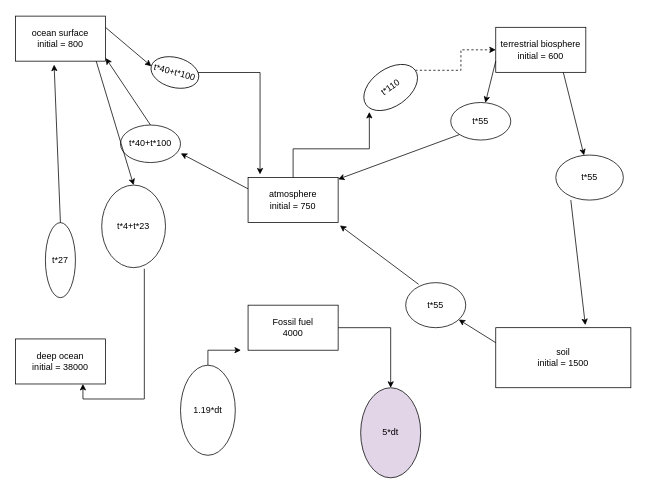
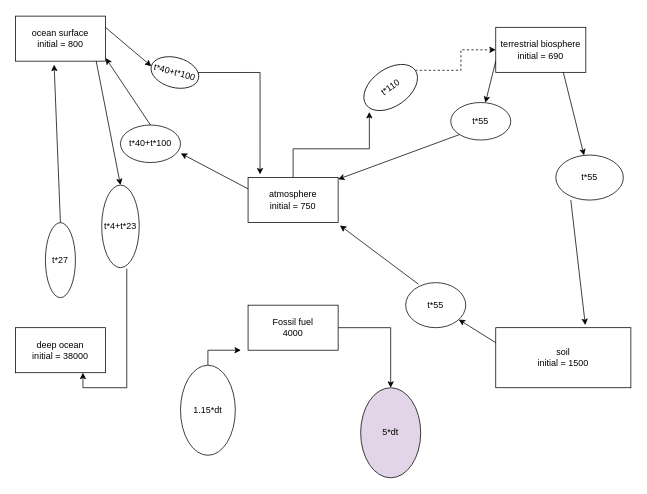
(540, 50) -> (540, 50)
(134, 226) -> (120, 226)
(60, 361) -> (60, 350)
(208, 410) -> (208, 410)
